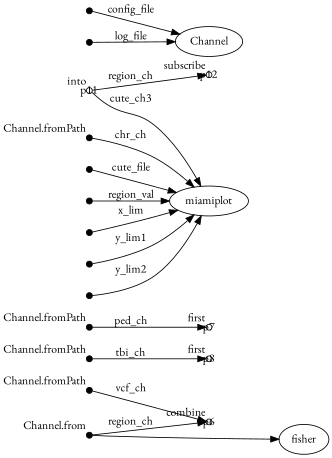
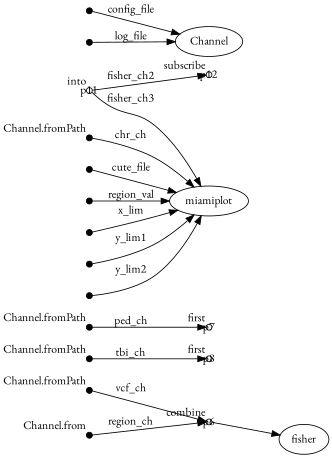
(131, 76) -> (131, 76)
(131, 98) -> (131, 98)
(182, 438) -> (242, 428)
